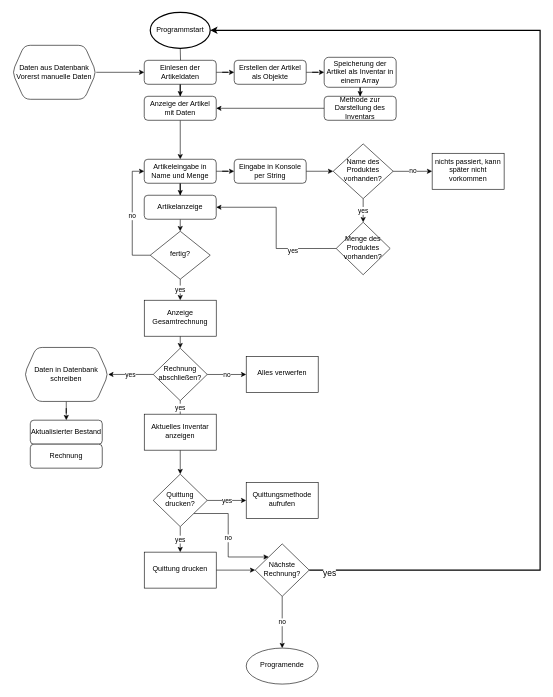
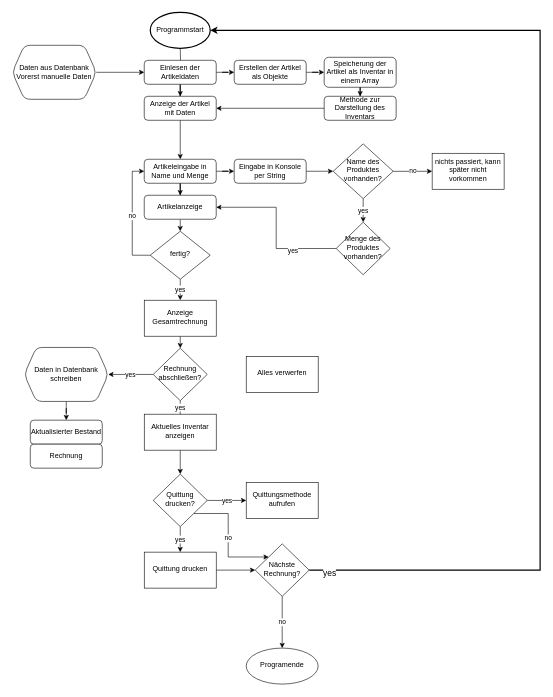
(225, 375) -> none
